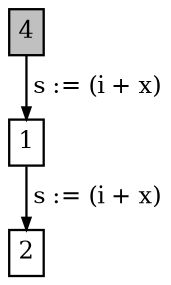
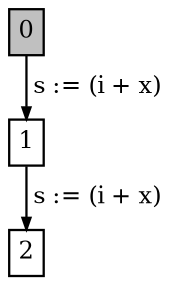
(26, 32) -> (26, 32)
